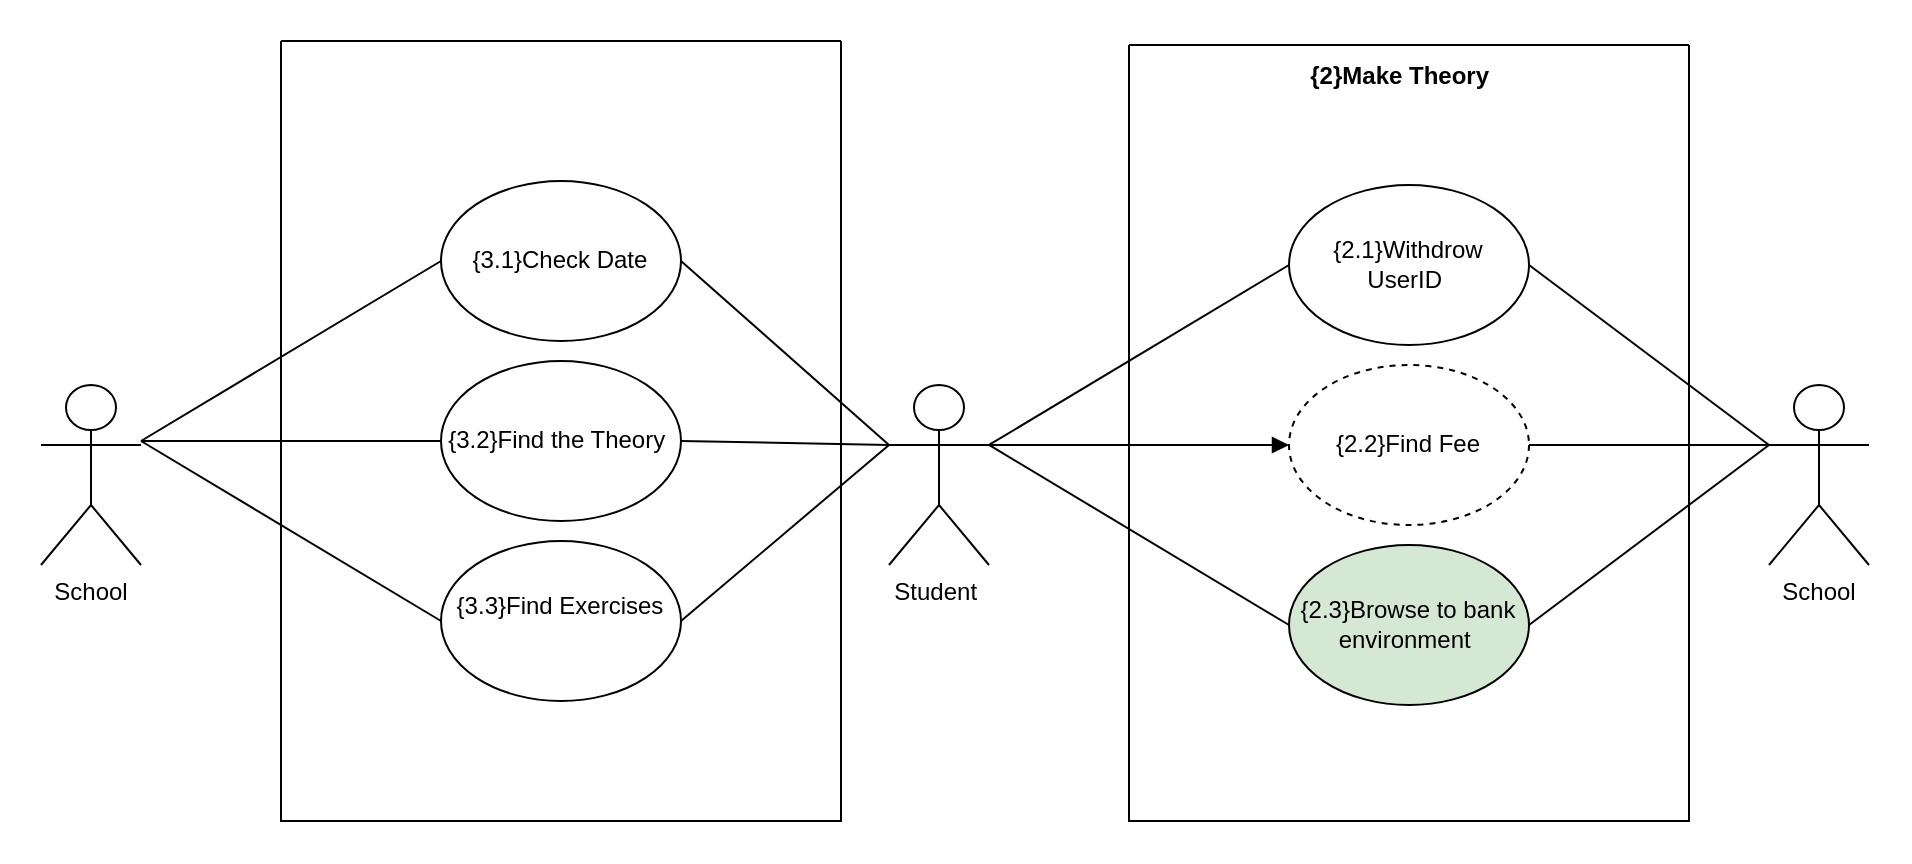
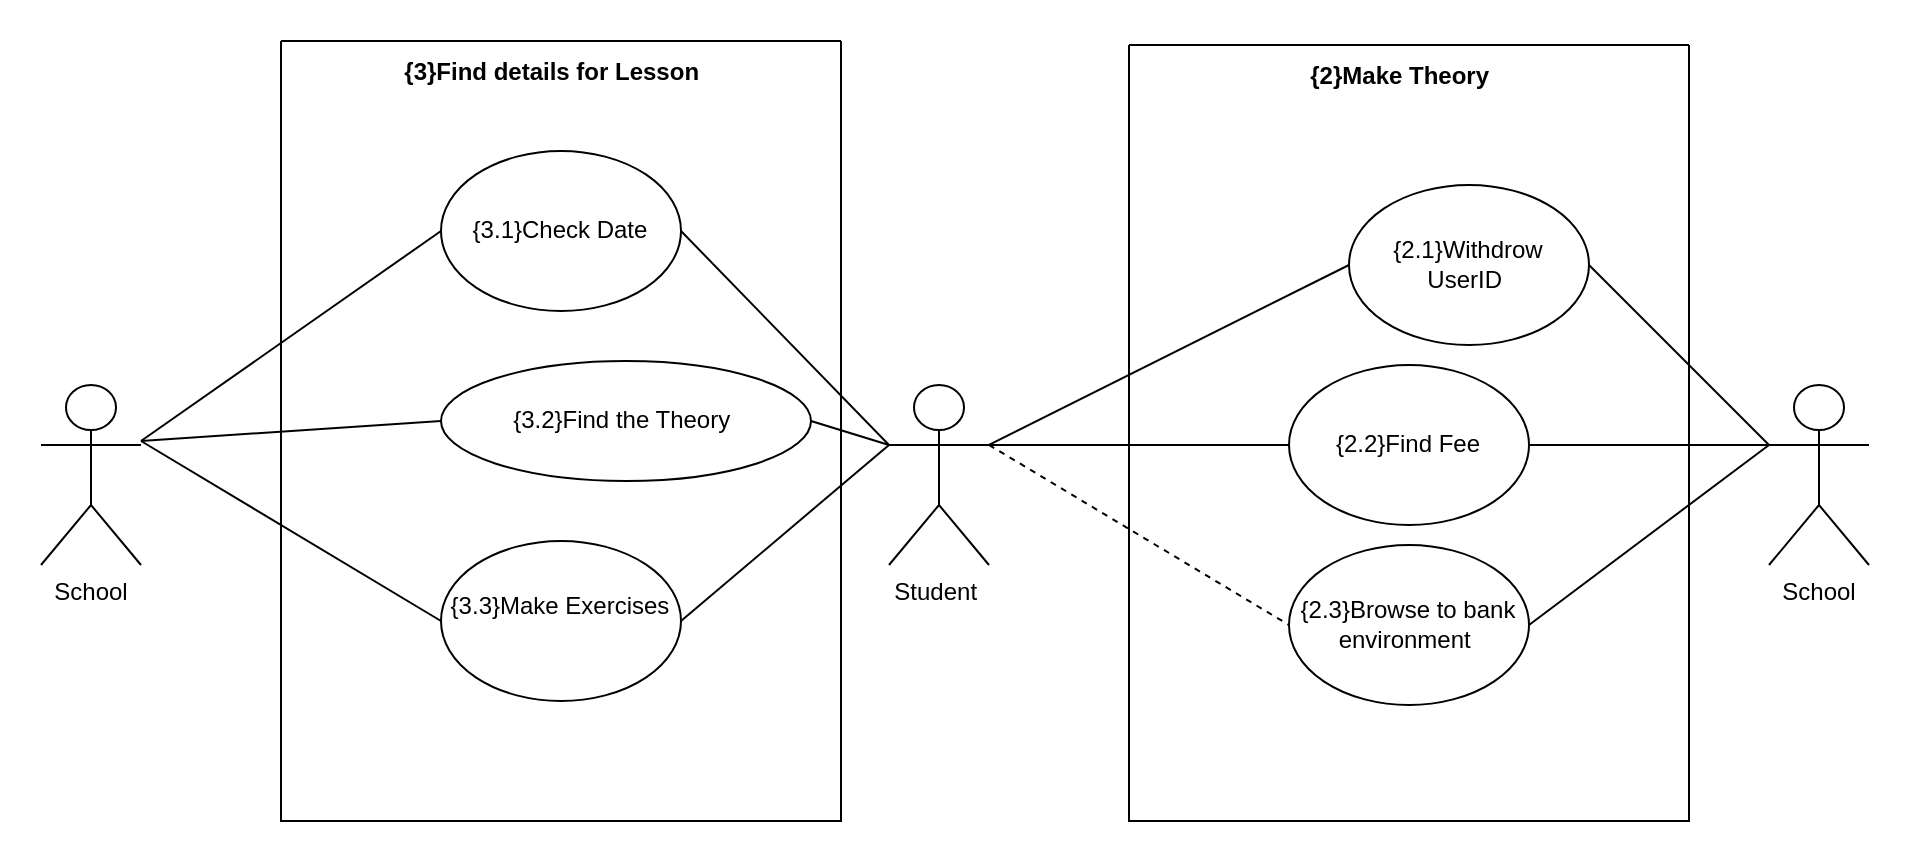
none -> (555, 73)
(561, 261) -> (561, 231)
(1409, 265) -> (1469, 265)
(561, 441) -> (626, 421)
(1271, 445) -> (1279, 445)
(1409, 445) -> (1409, 445)
(1211, 578) -> (1211, 578)
(561, 621) -> (561, 621)
(1409, 625) -> (1409, 625)
